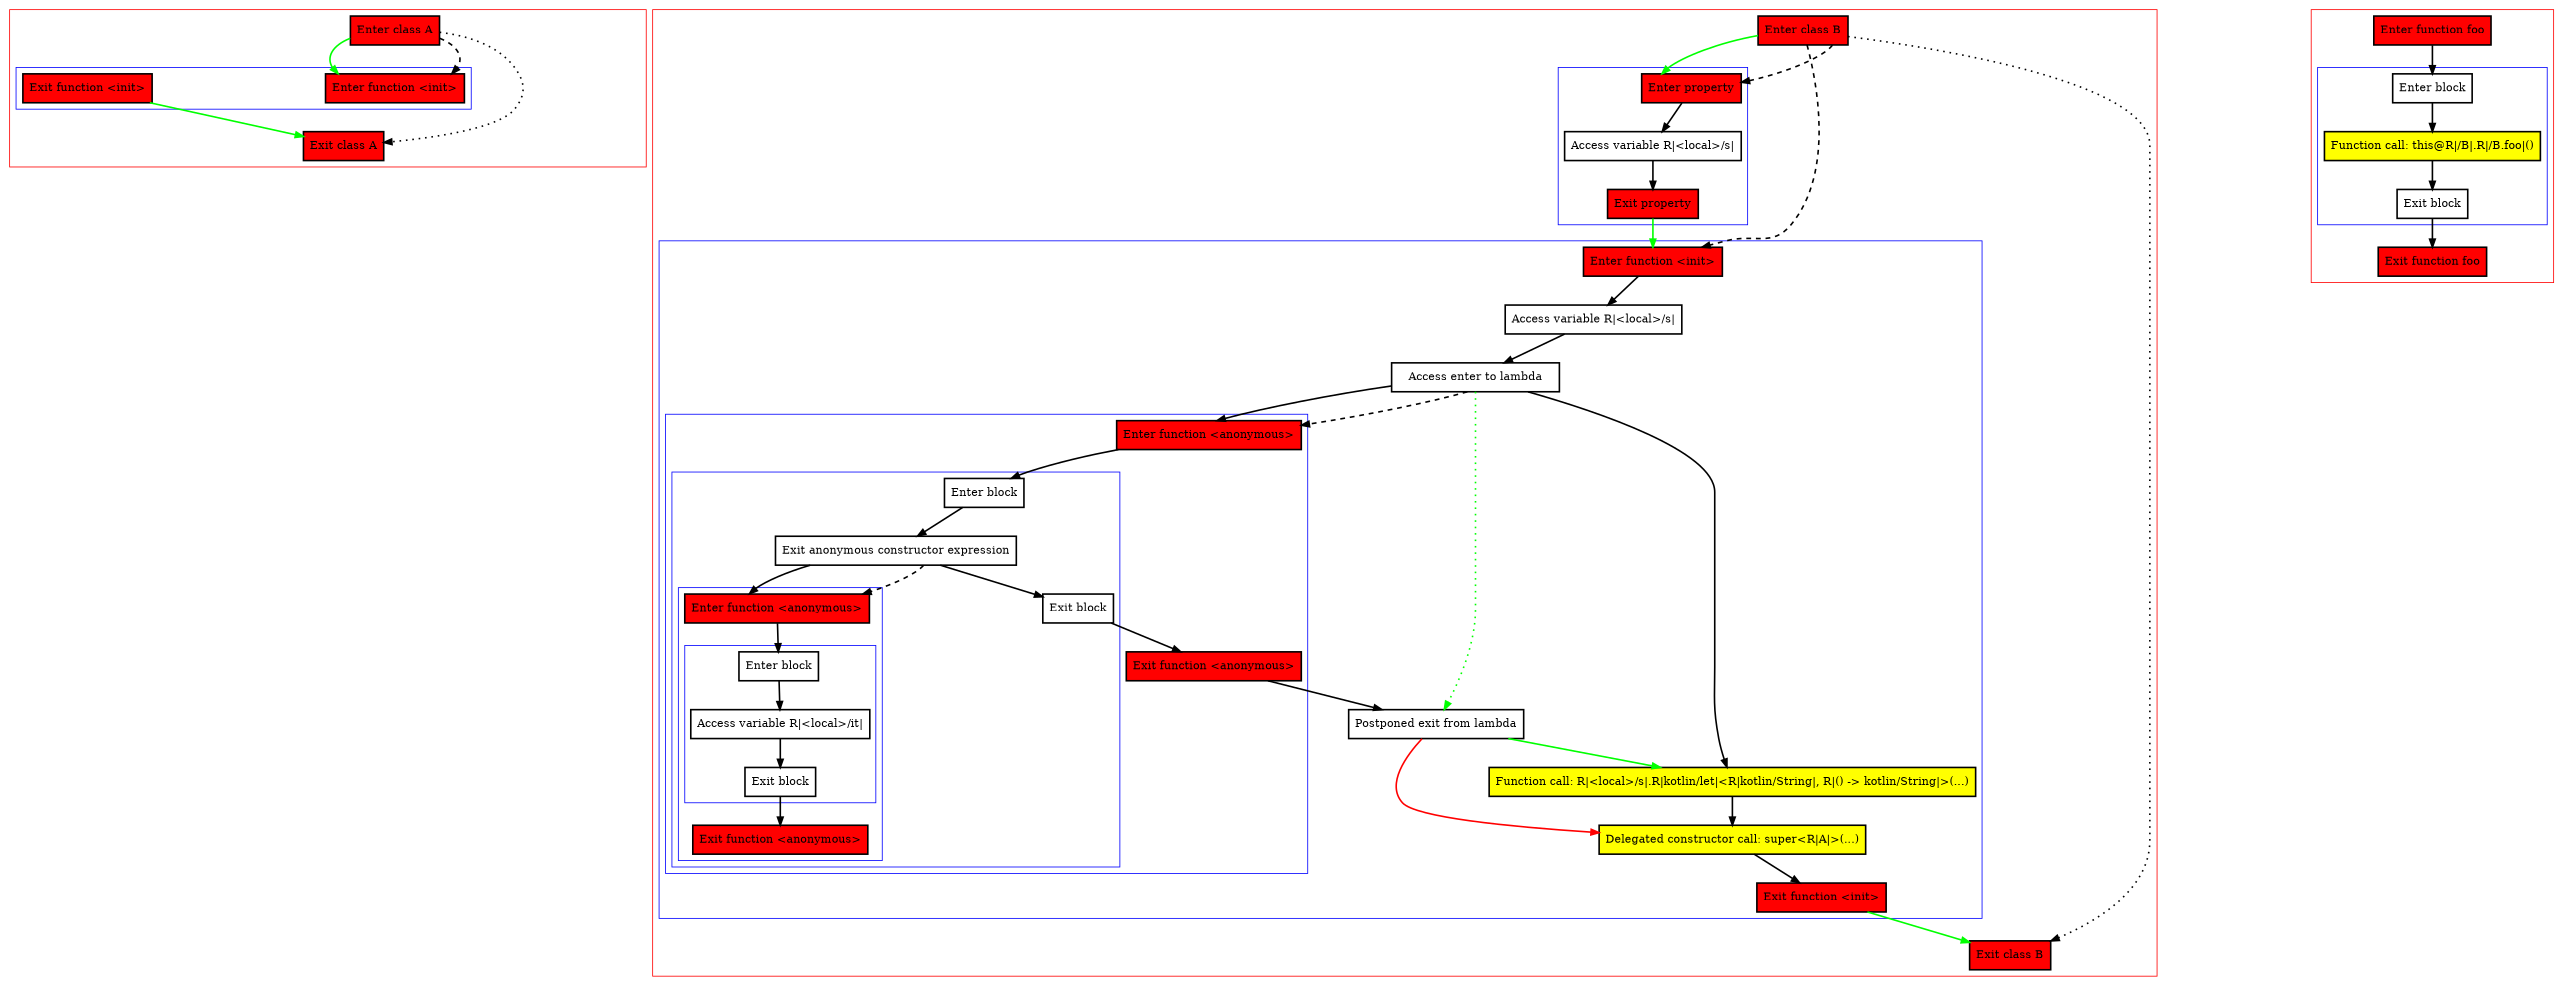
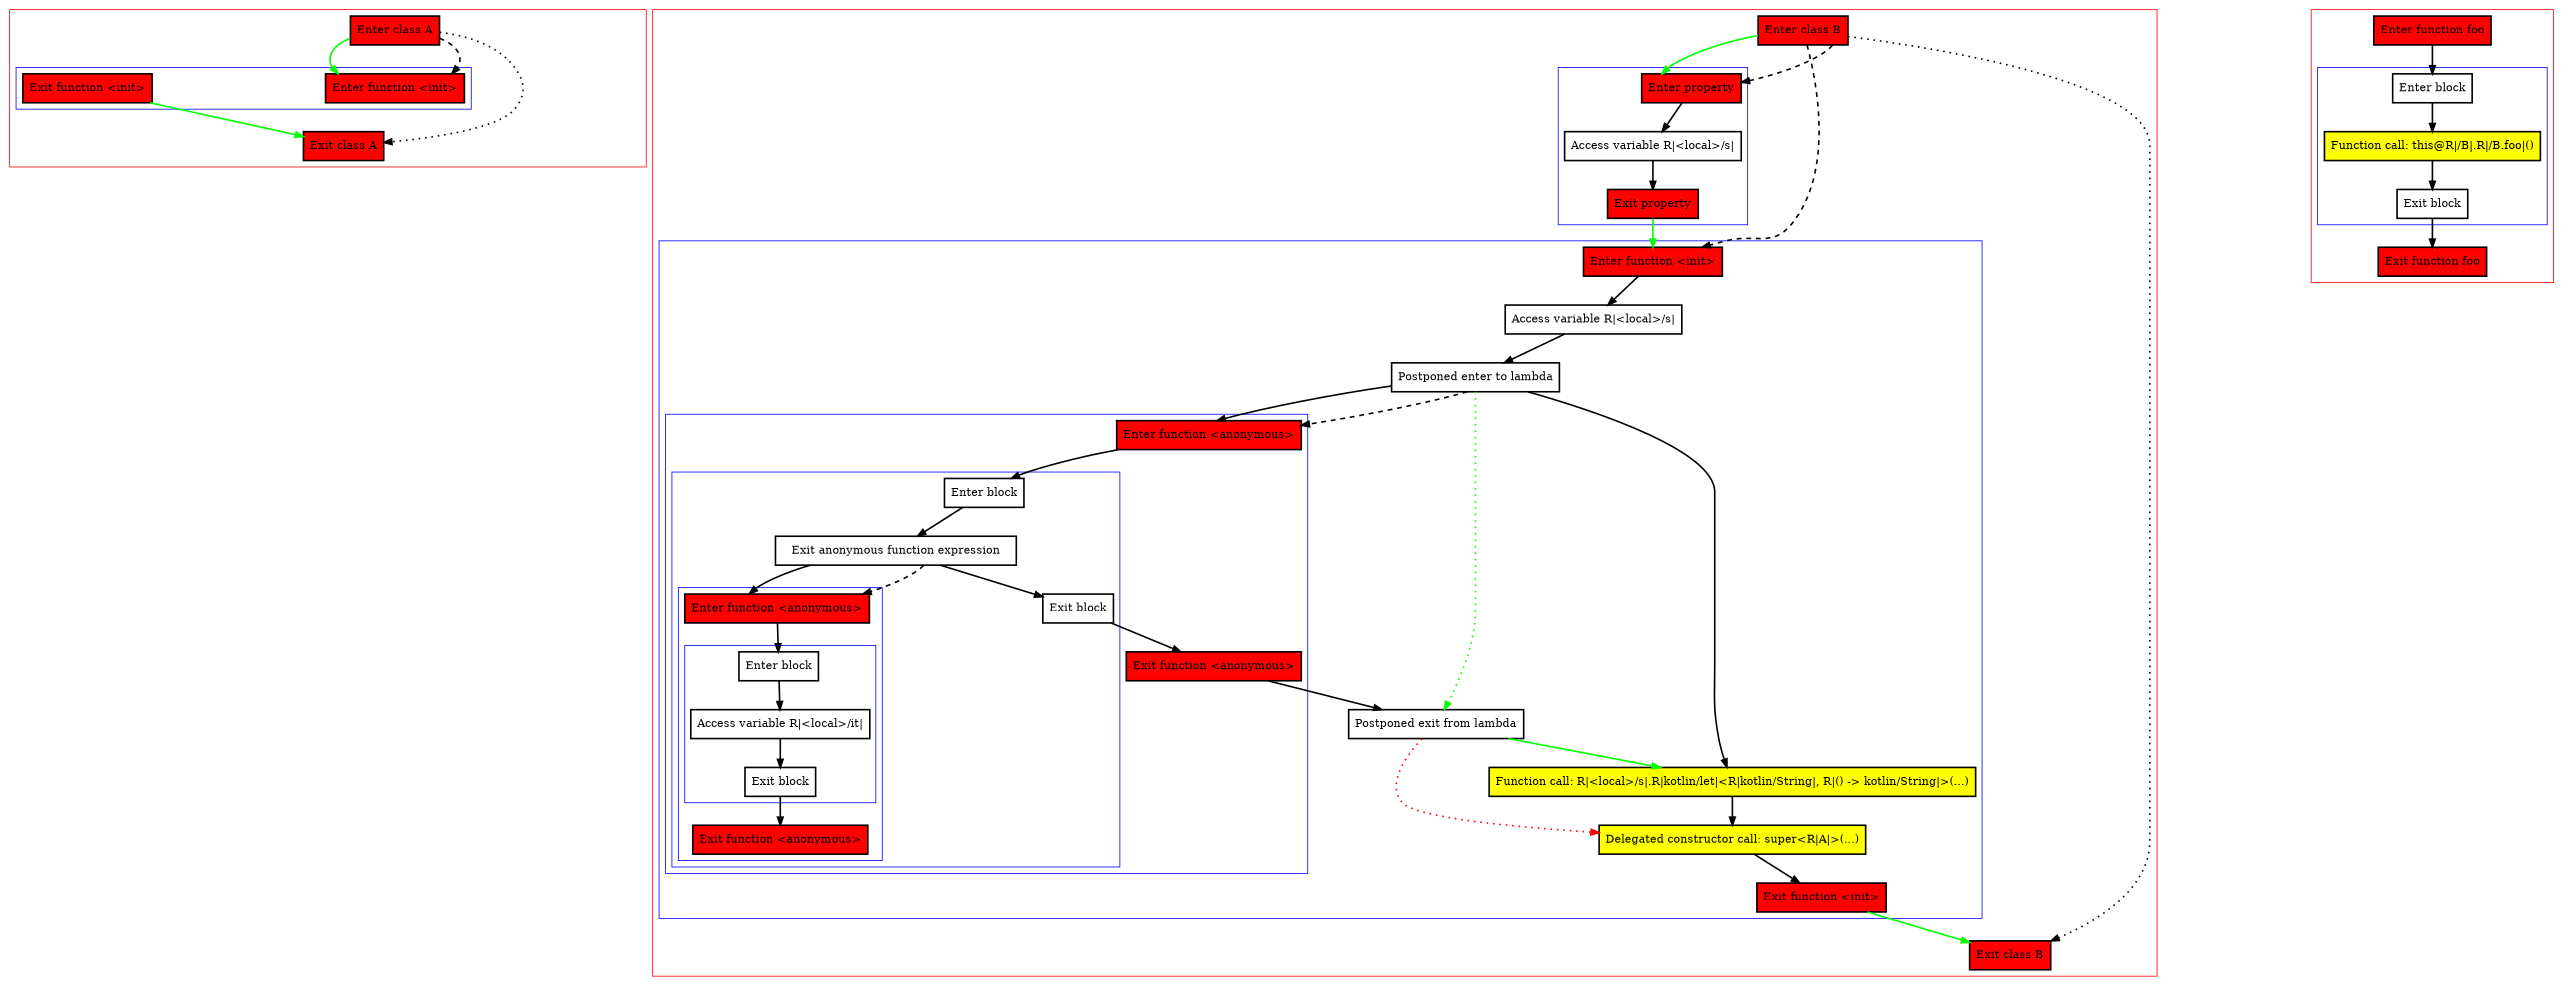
(1476, 377) -> (1476, 377)
(896, 551) -> (896, 551)
(1459, 819) -> (1459, 819)
